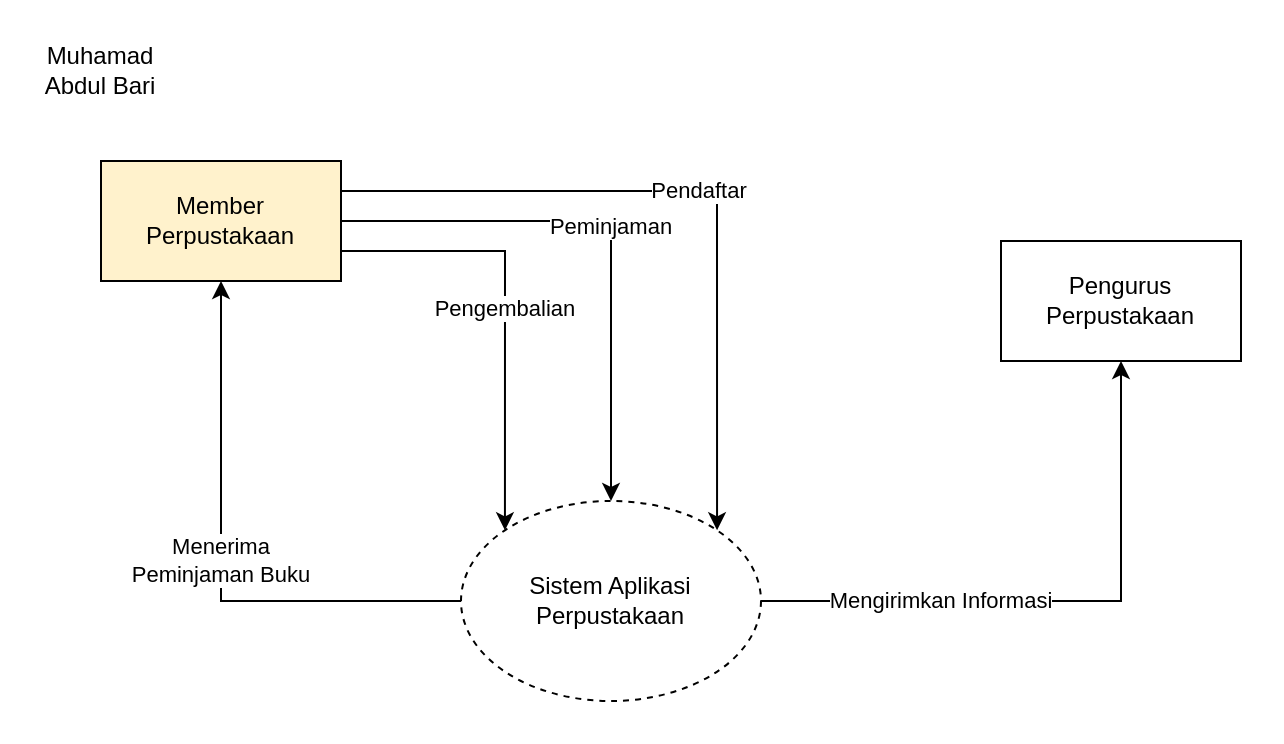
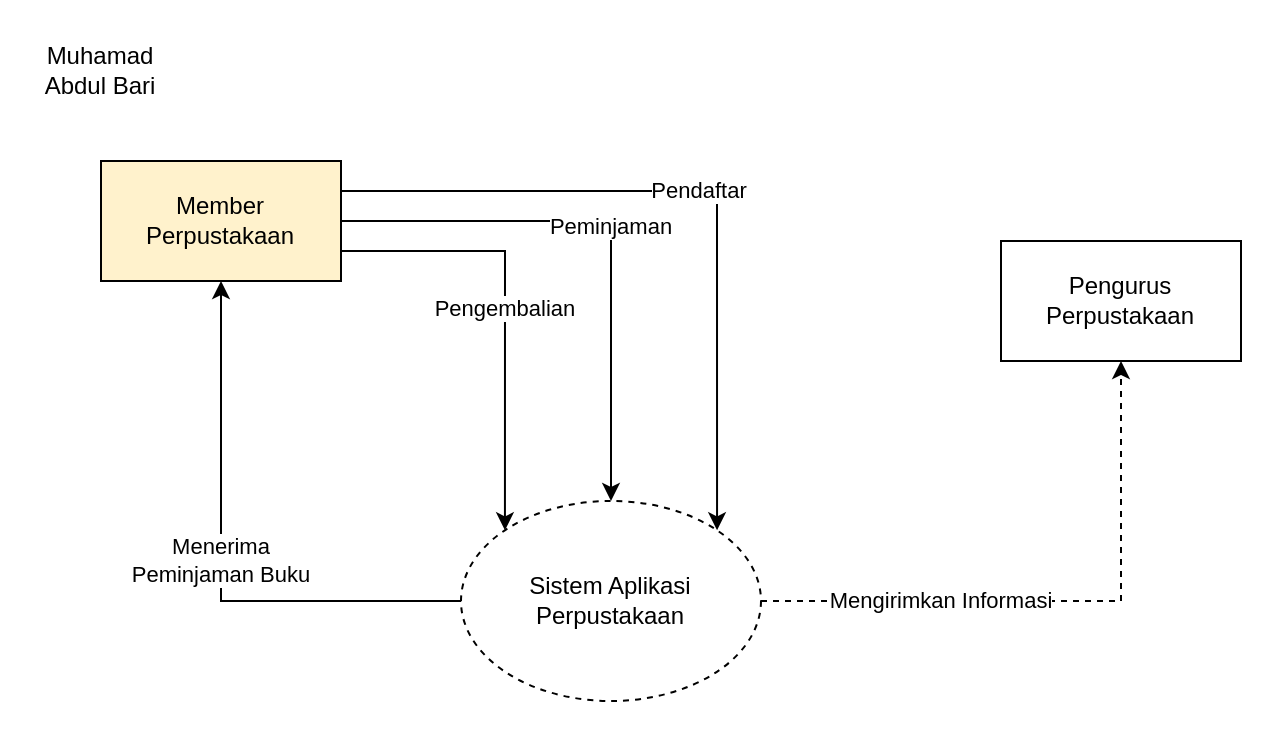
(1121, 522) -> (1121, 522)
